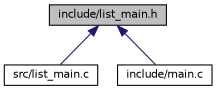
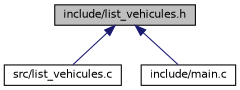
(108, 15) -> (125, 15)
(51, 75) -> (63, 75)
